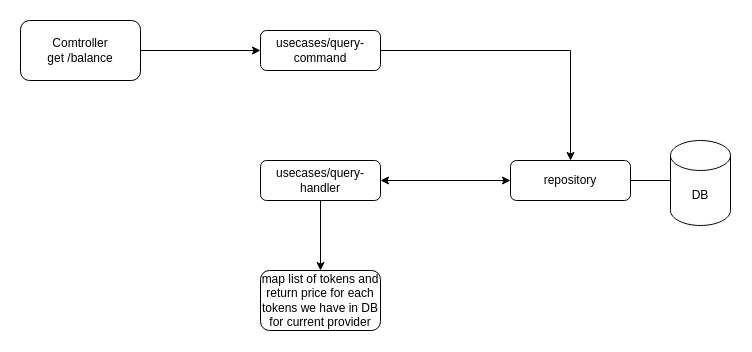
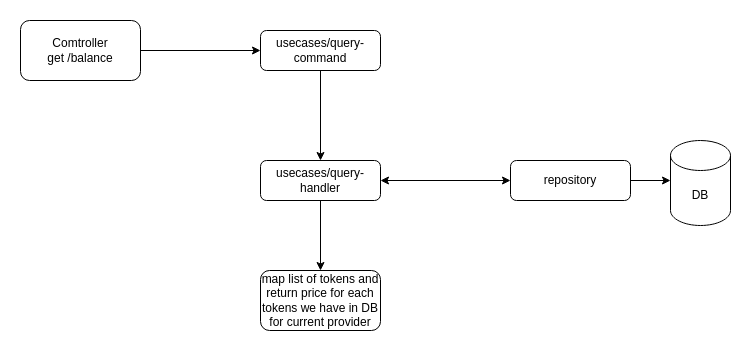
(527, 51) -> (321, 112)
(665, 181) -> (662, 181)
